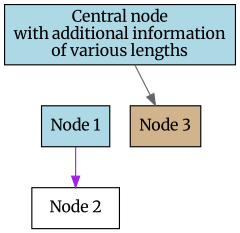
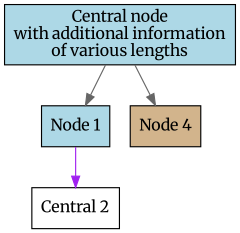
none -> (98, 80)
(166, 126) -> (166, 126)
(76, 208) -> (76, 208)
